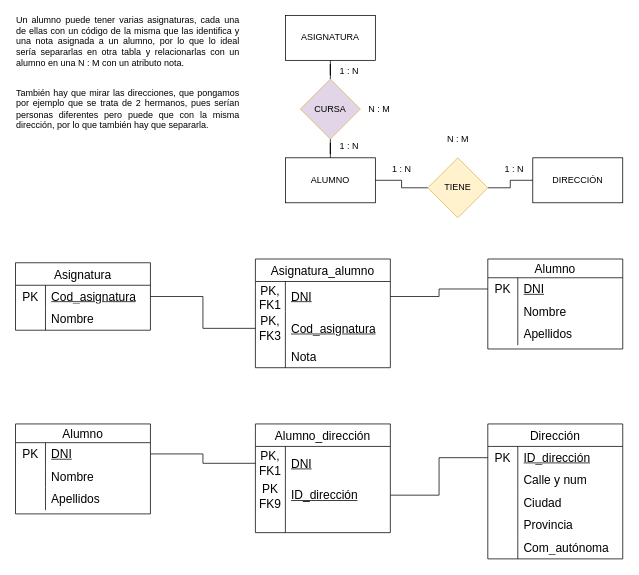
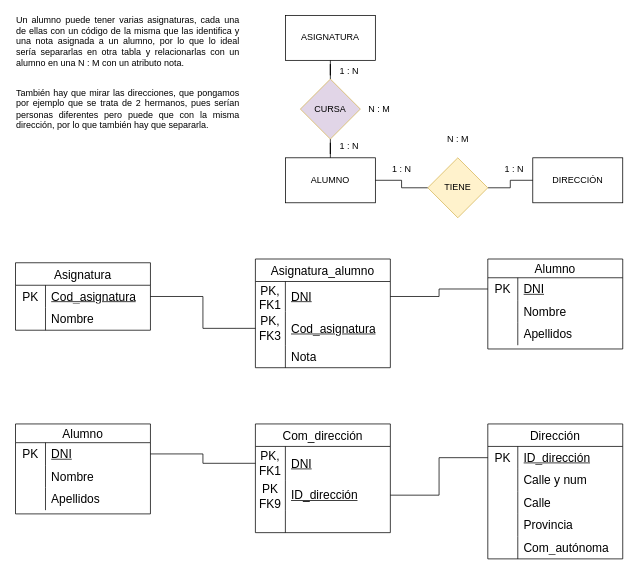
(323, 436) -> (323, 436)
(542, 503) -> (538, 503)
